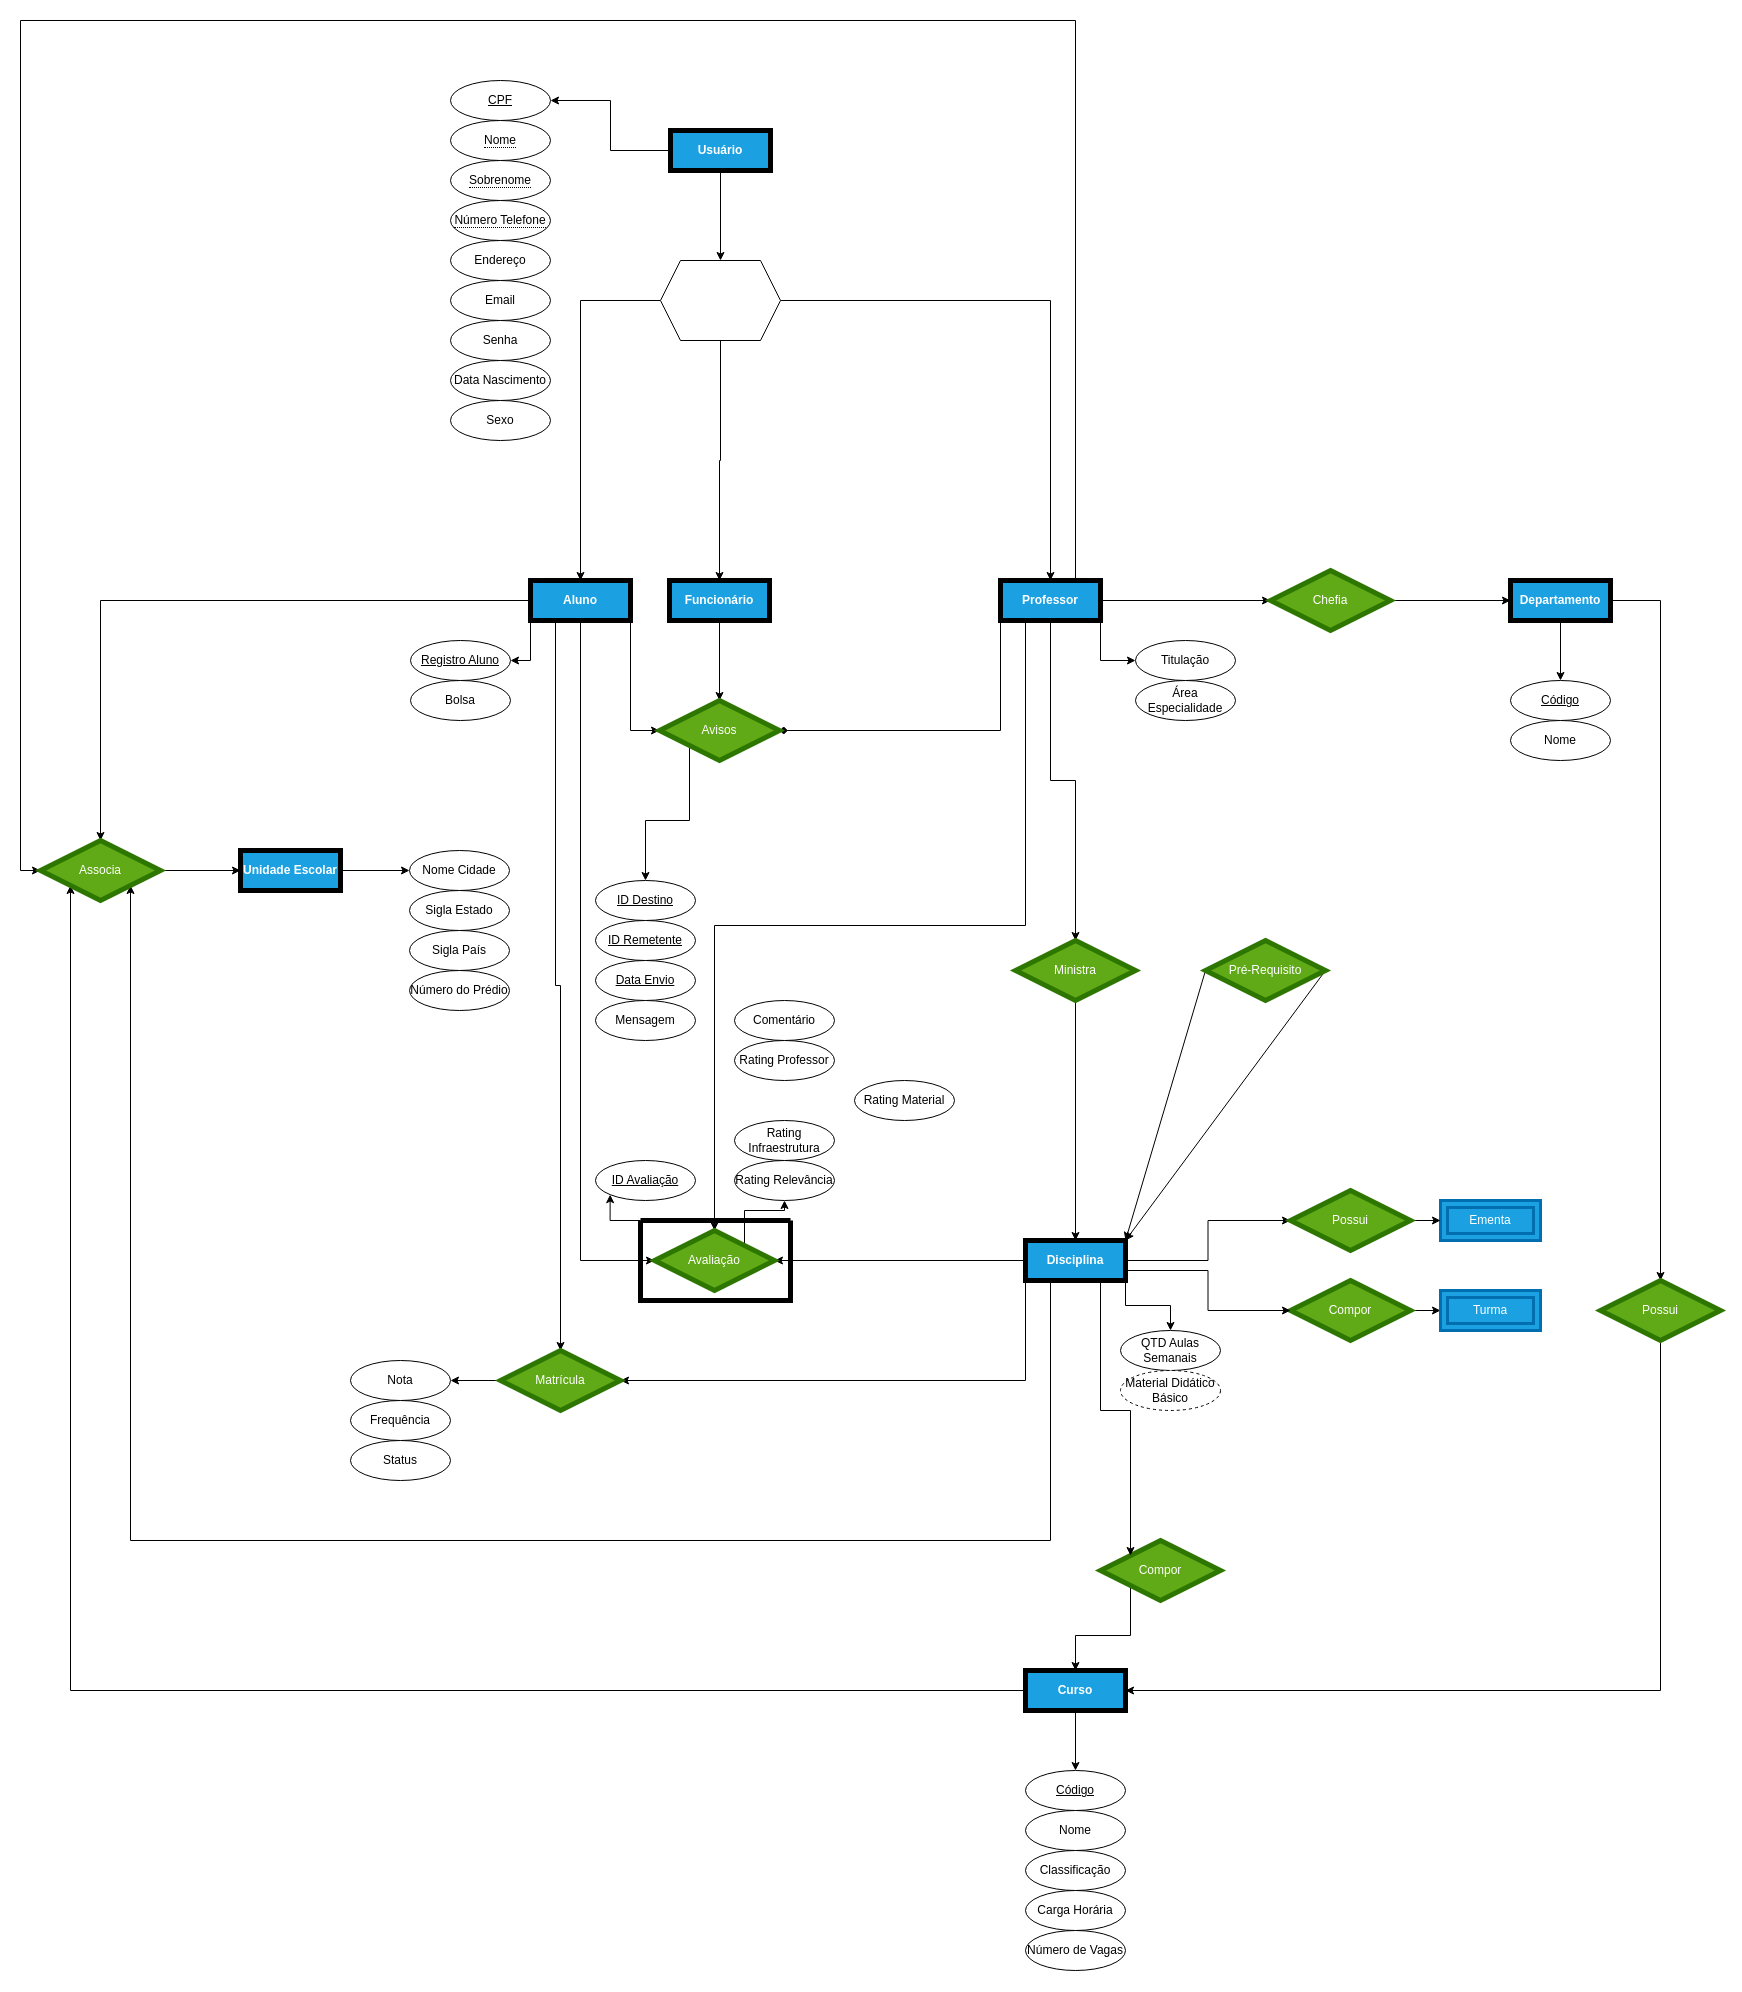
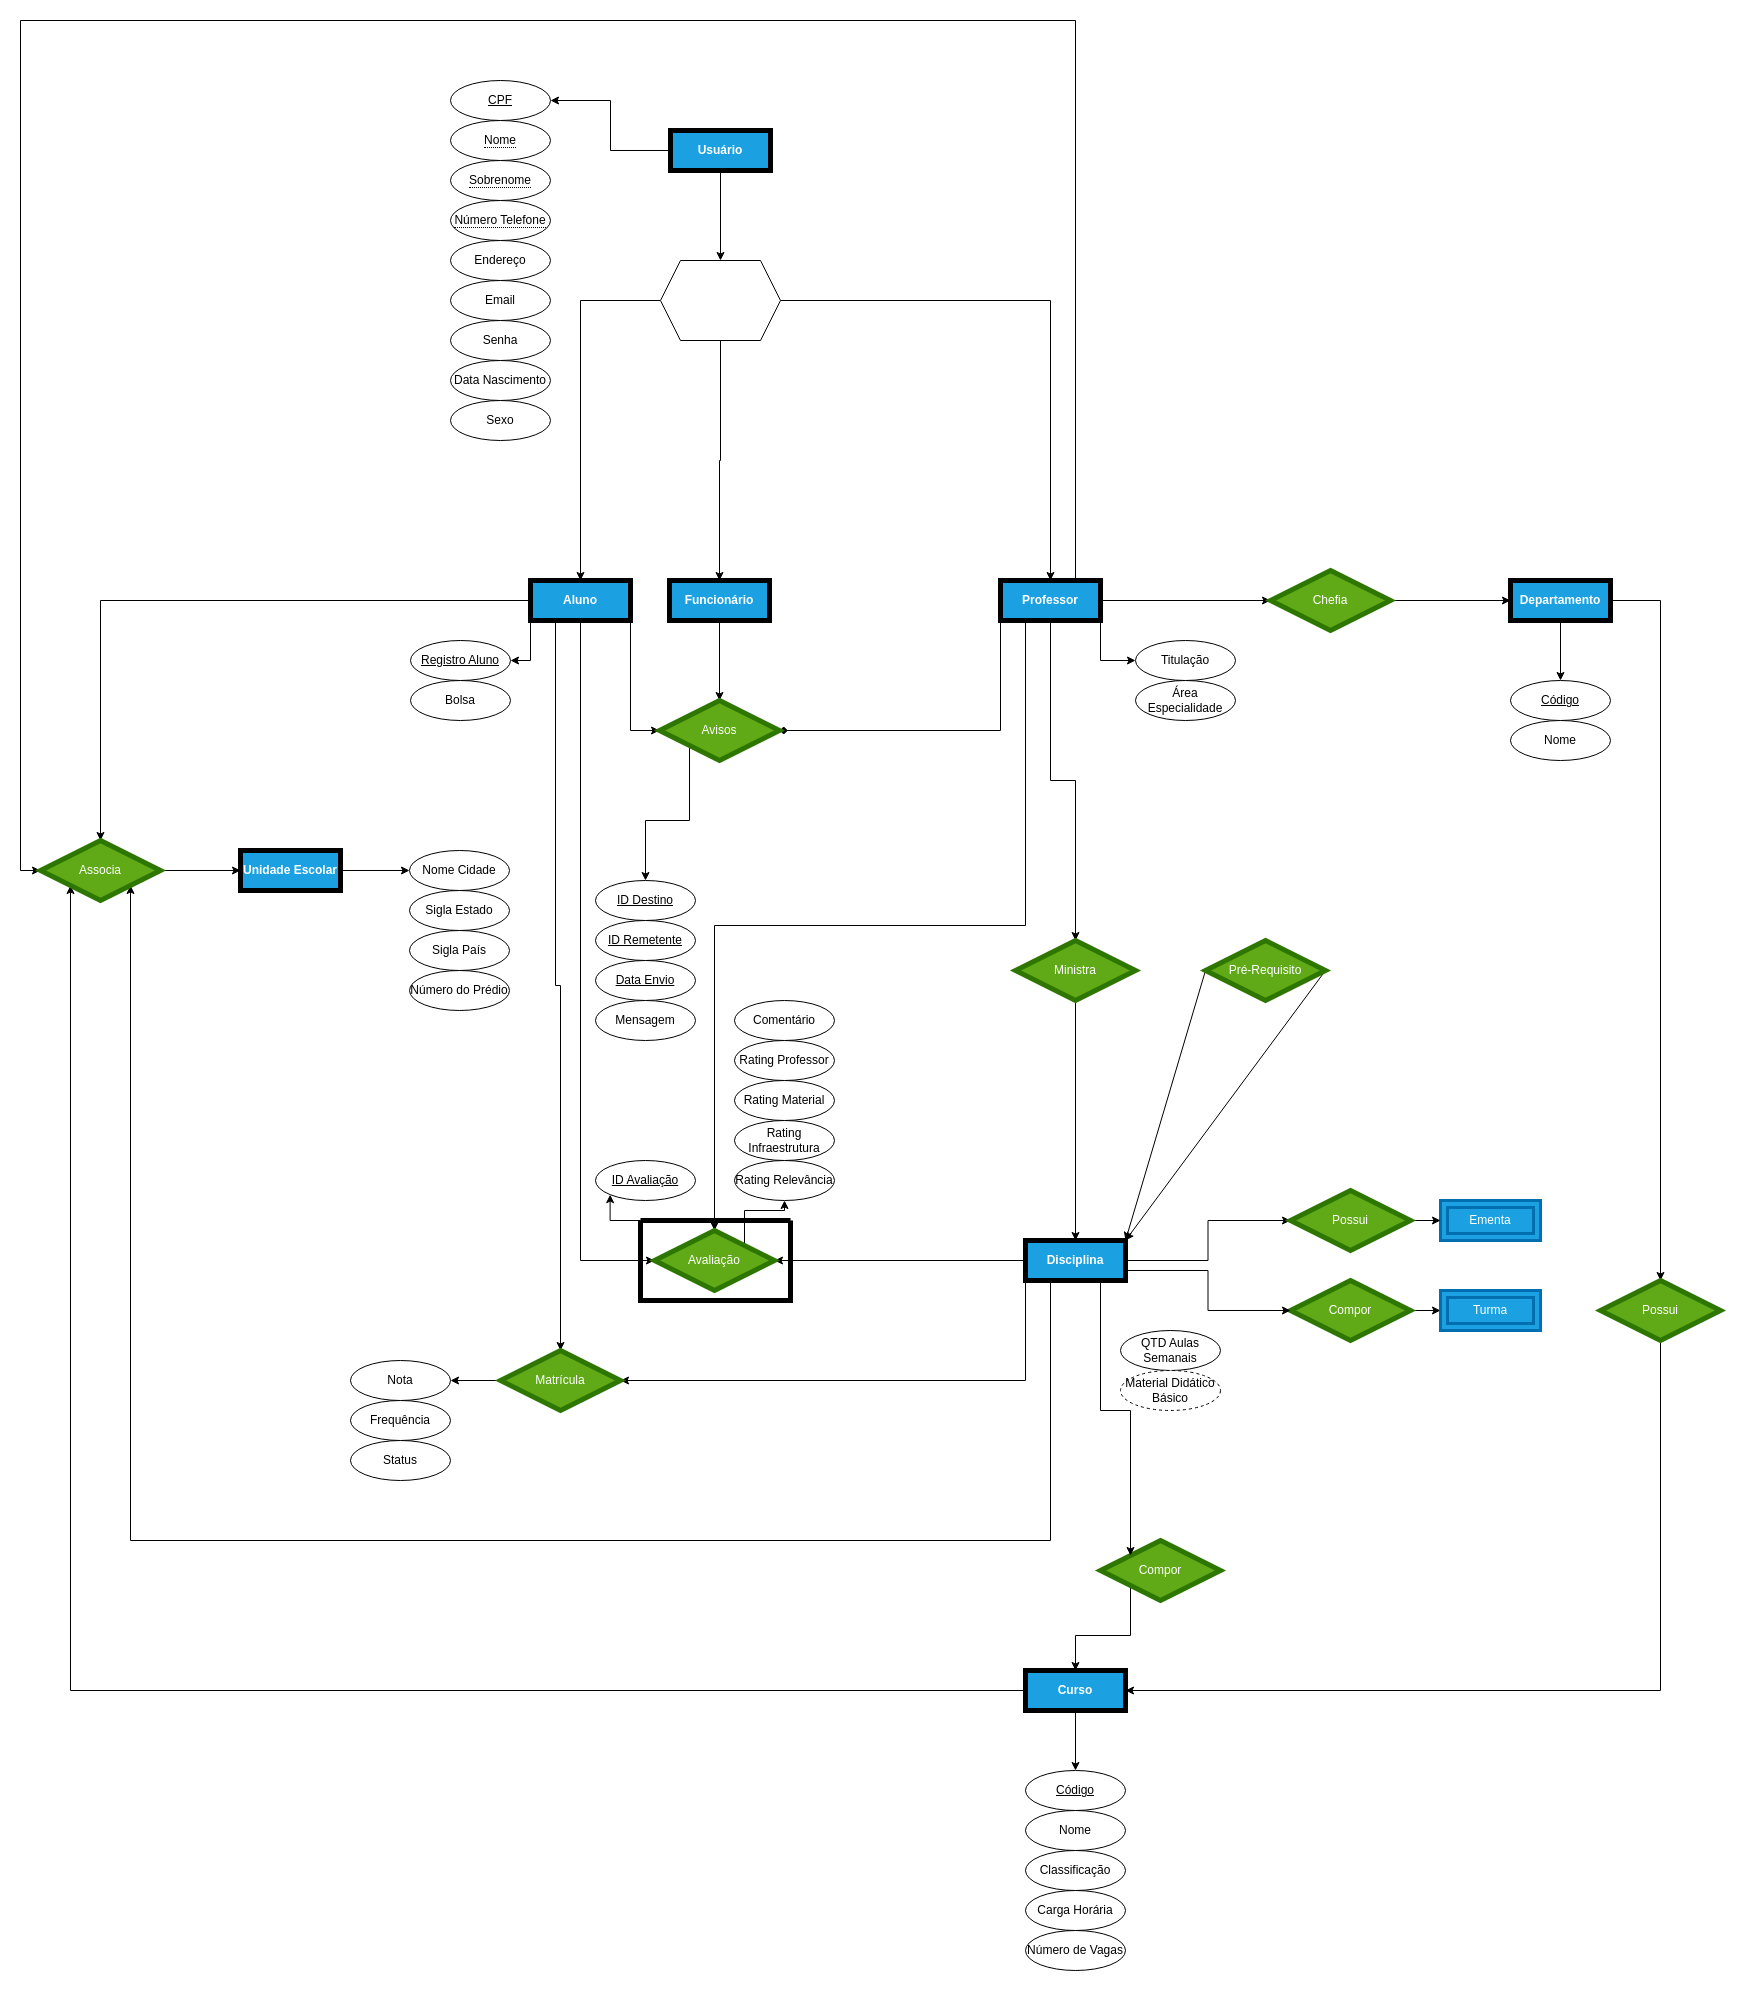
(905, 1101) -> (785, 1101)
(1145, 1306) -> none
